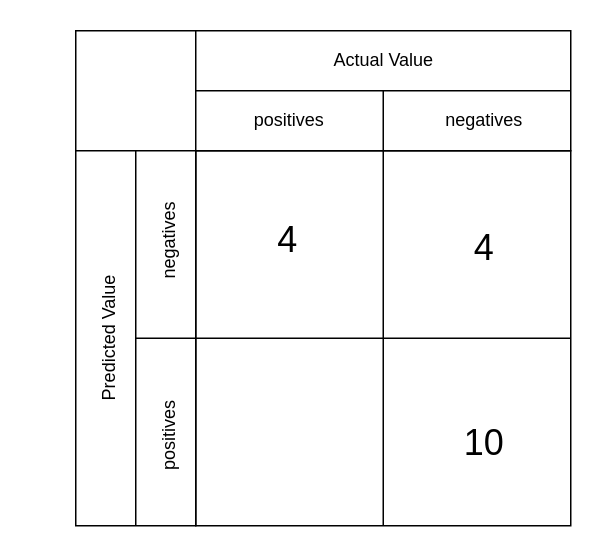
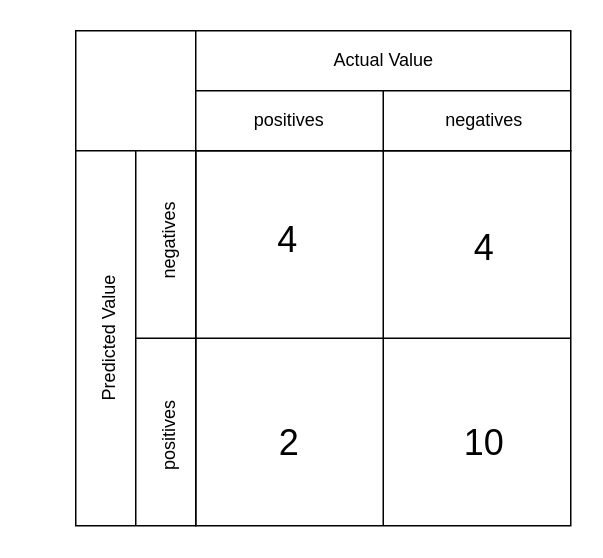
none -> (290, 443)
